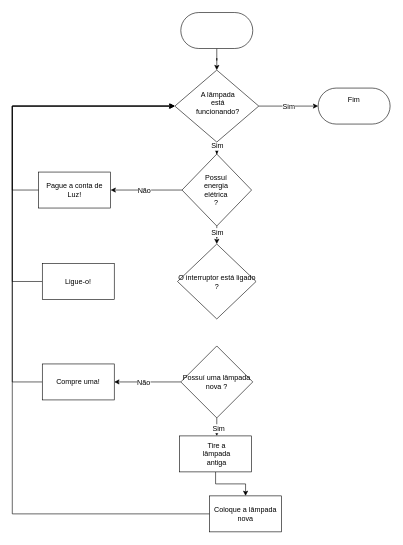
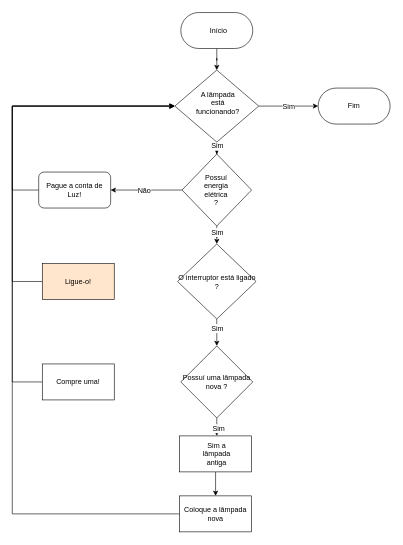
none -> (218, 30)
(354, 100) -> (354, 106)
(75, 190) -> (75, 190)
(78, 281) -> (78, 281)
none -> (217, 332)
(143, 382) -> none
(217, 454) -> (217, 454)
(246, 514) -> (216, 514)
